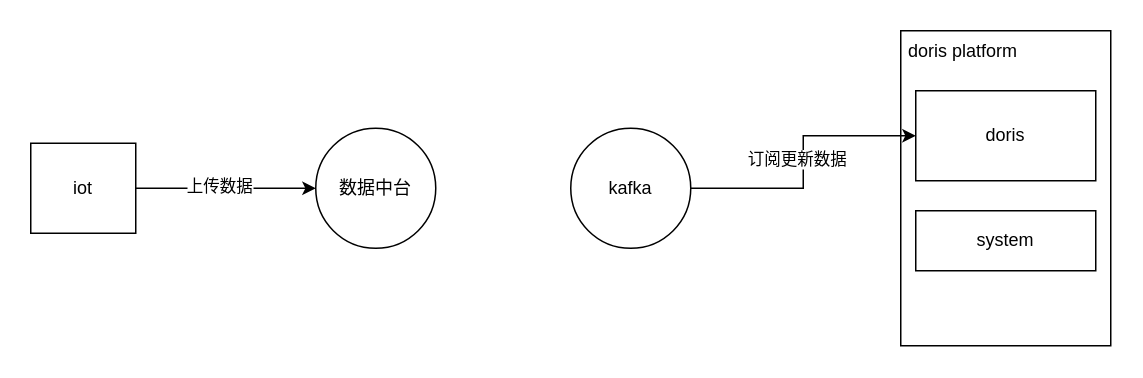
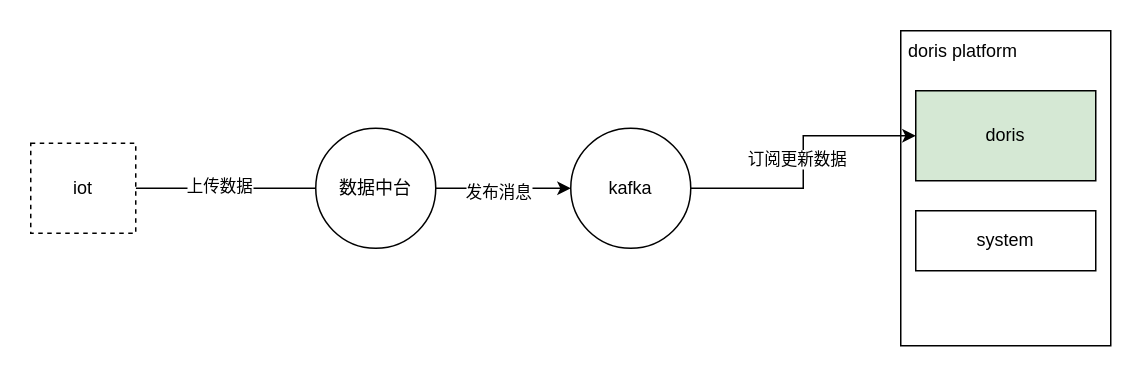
(1006, 136) -> (1006, 136)
(83, 188) -> (83, 188)
(304, 188) -> (308, 188)
none -> (498, 188)
